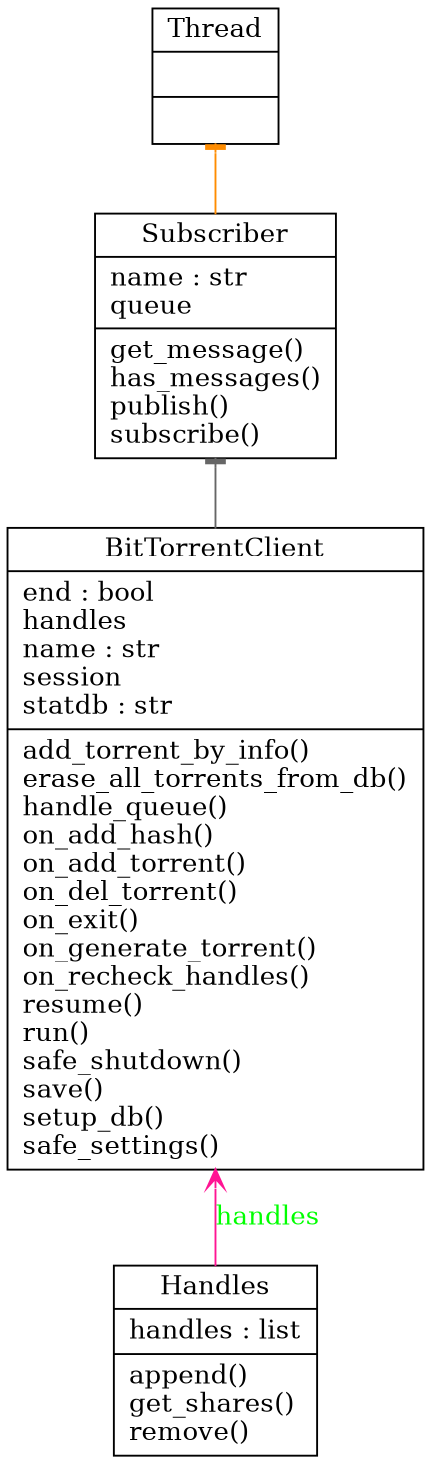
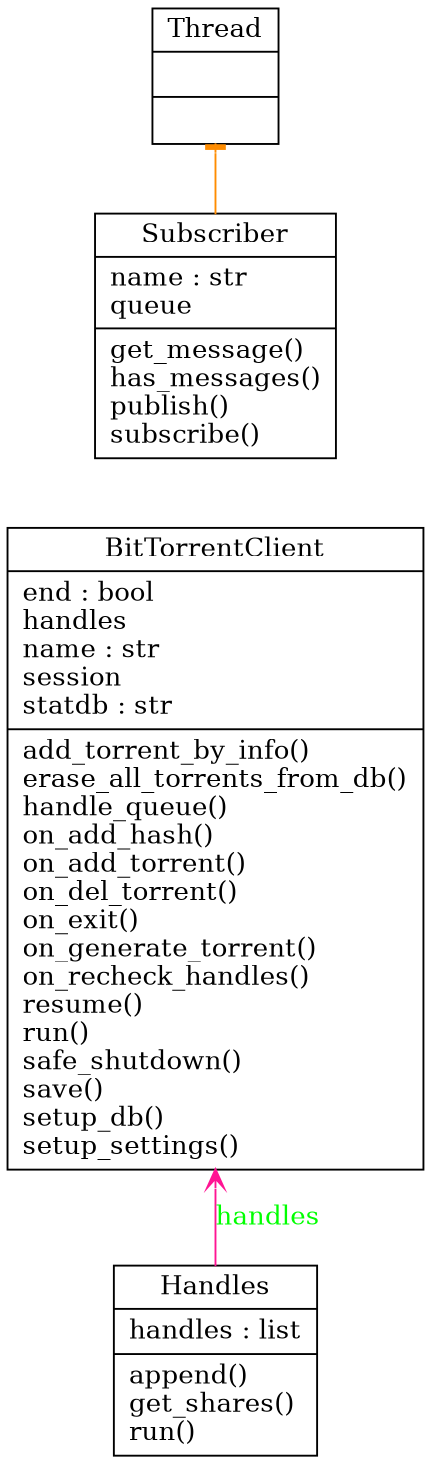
(215, 498) -> none
(121, 1146) -> (131, 1146)
(189, 1432) -> (163, 1432)
